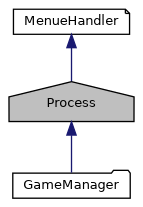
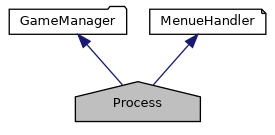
(72, 154) -> (105, 65)
